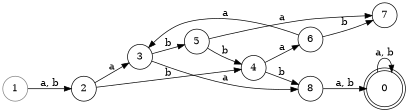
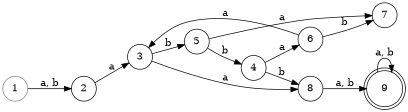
(165, 79) -> none
(385, 89) -> (385, 89)
